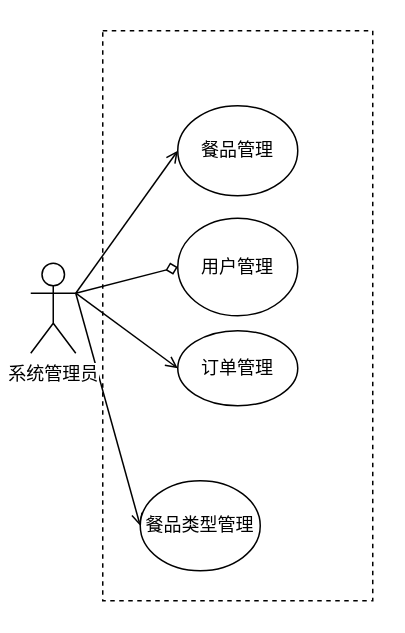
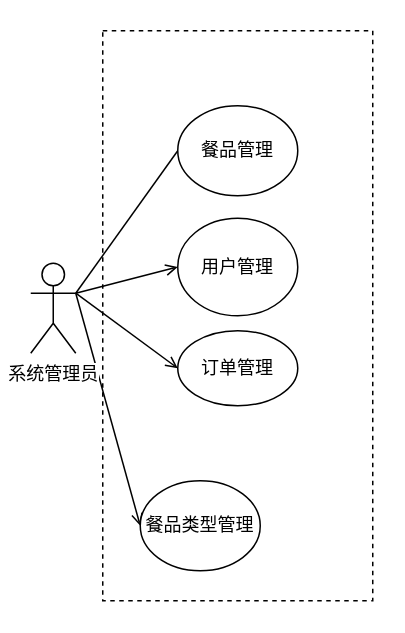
(174, 156) -> (175, 155)
(166, 270) -> (170, 269)
